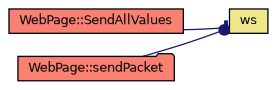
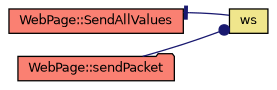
(203, 29) -> (209, 14)
